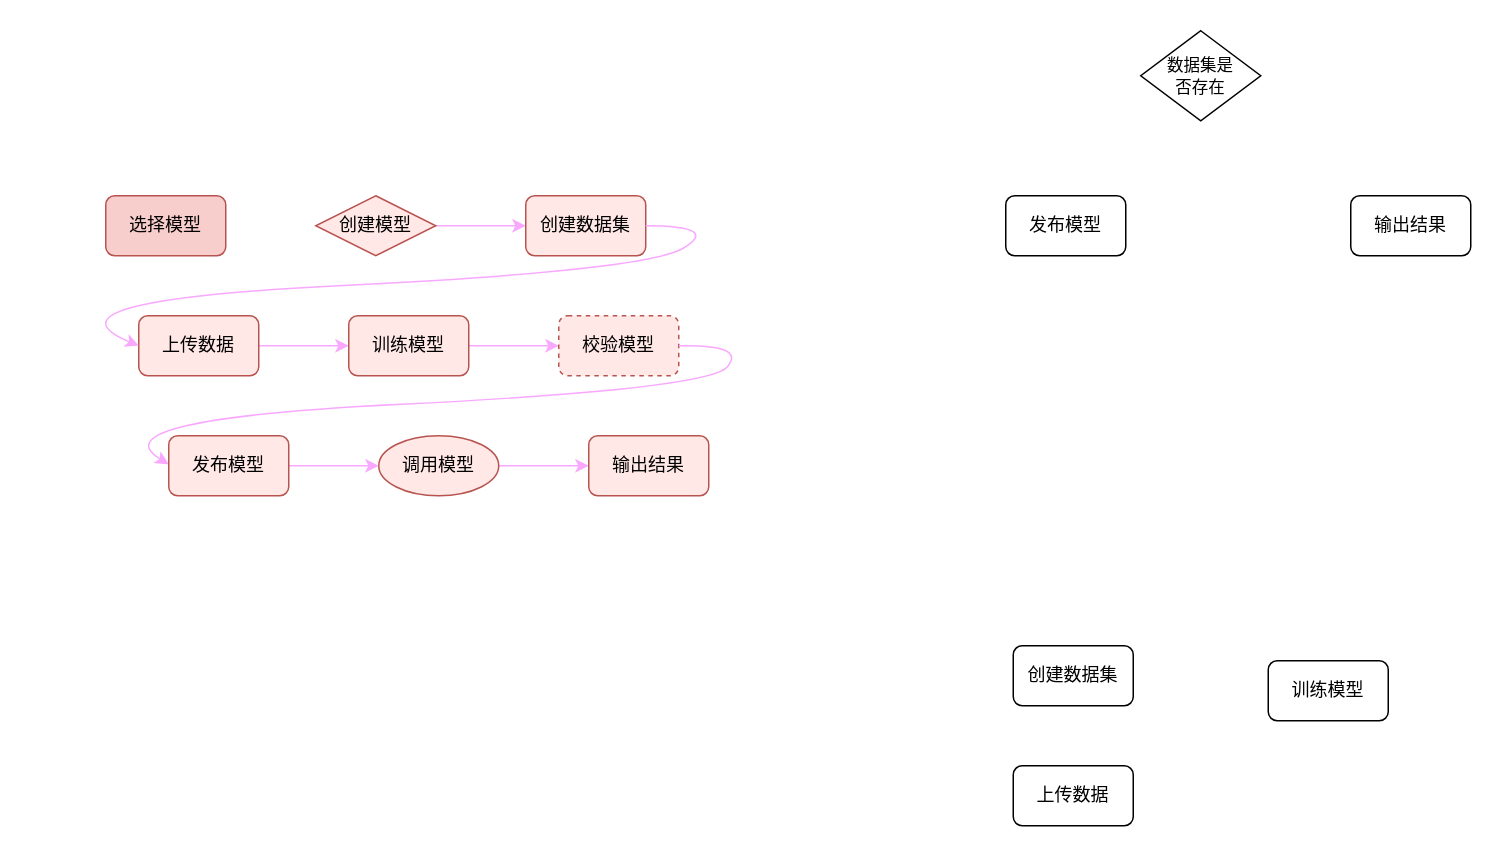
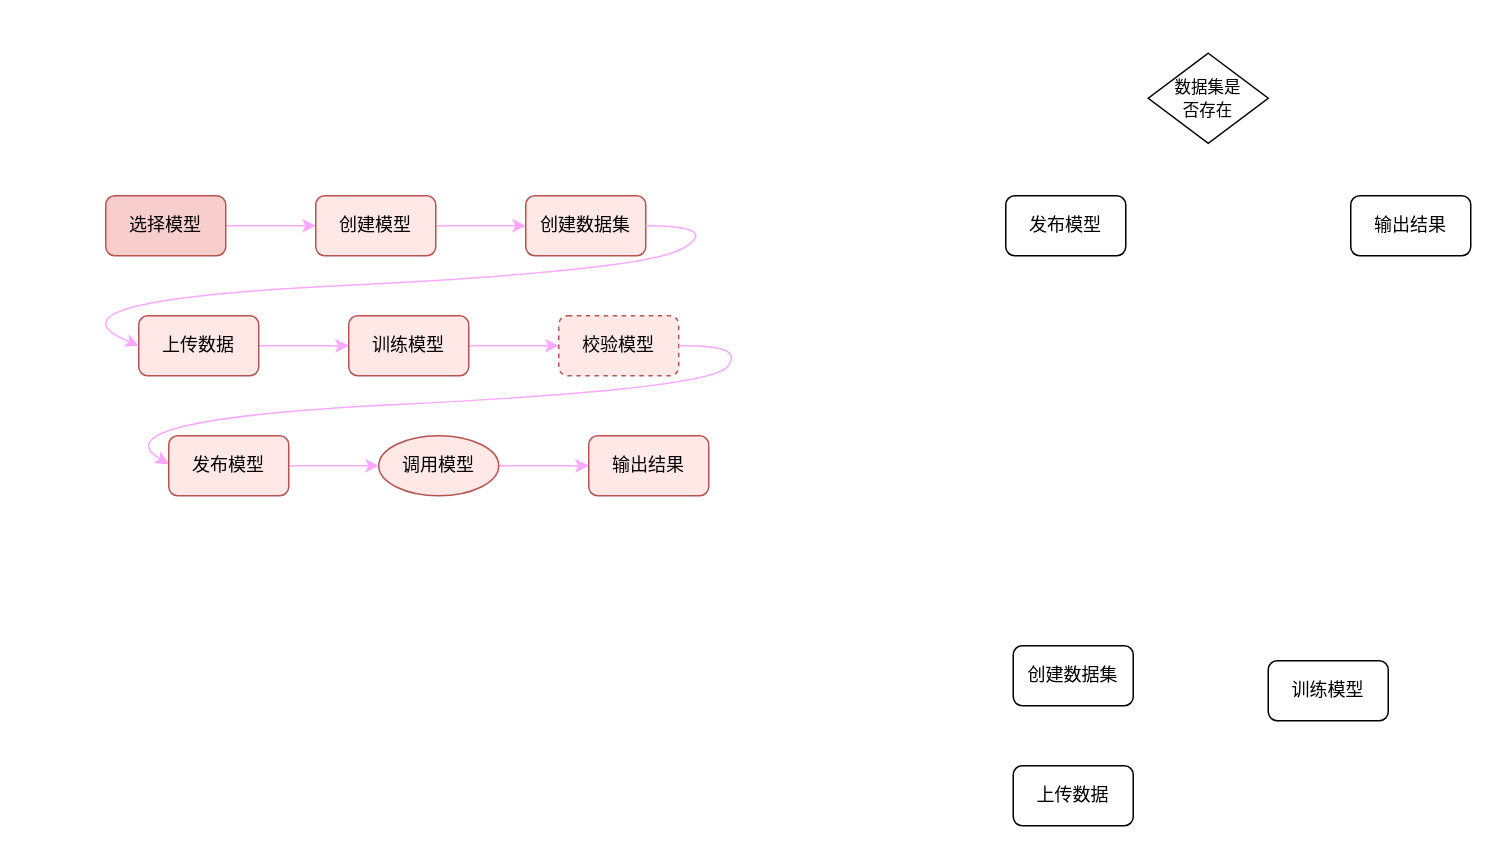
(1201, 76) -> (1208, 98)
none -> (266, 226)
(376, 226) -> (376, 226)
